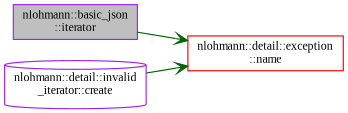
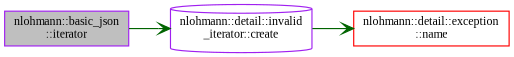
(157, 35) -> (144, 29)
